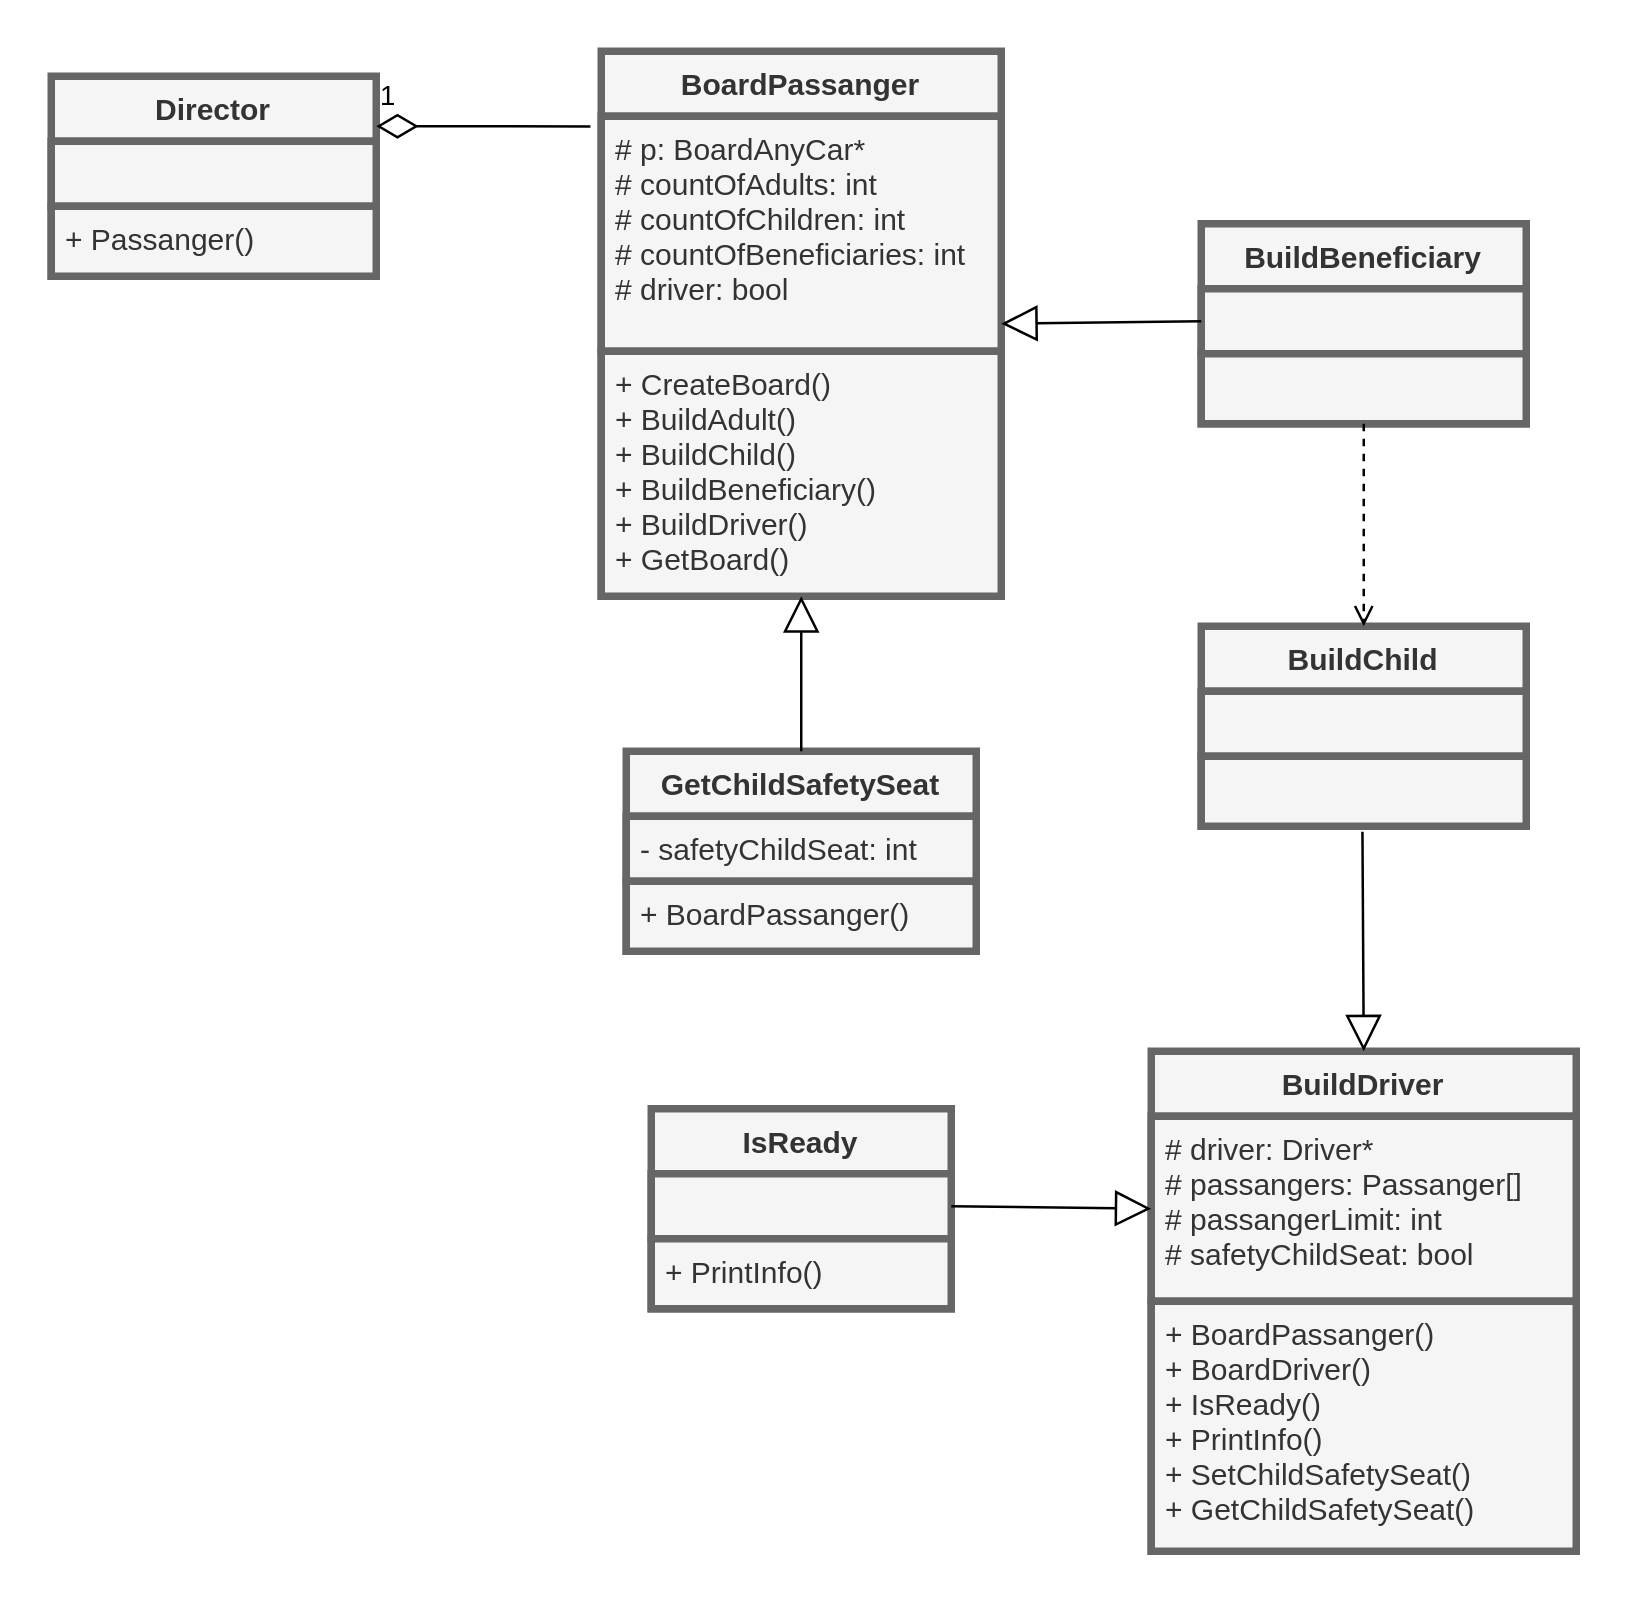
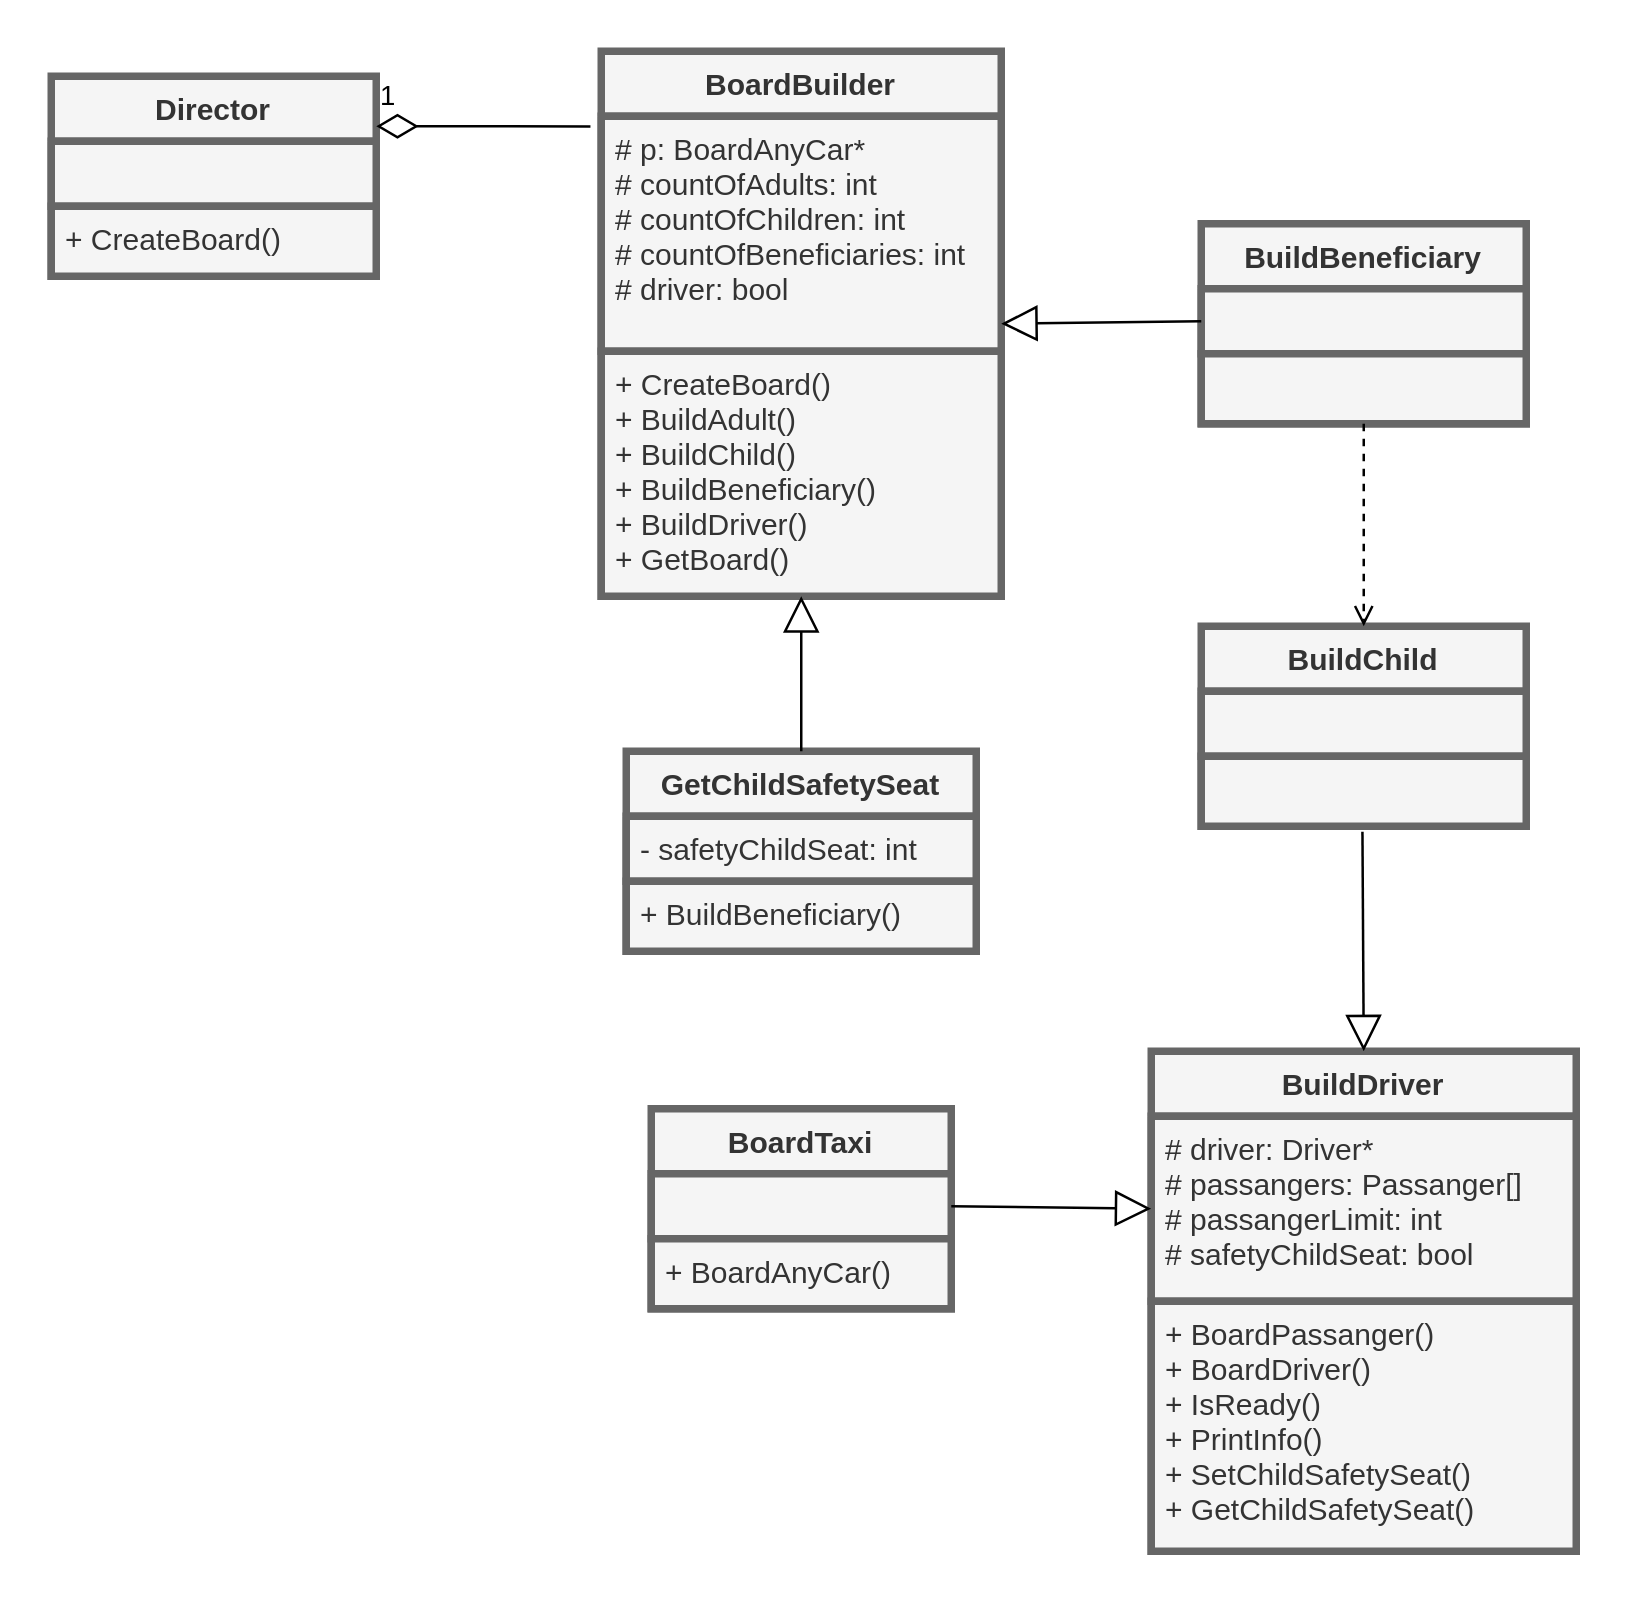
(800, 85) -> (800, 85)
(170, 240) -> (187, 240)
(787, 915) -> (789, 915)
(800, 1143) -> (800, 1143)
(766, 1273) -> (787, 1273)
